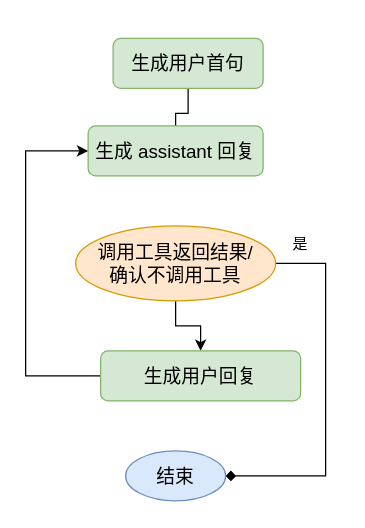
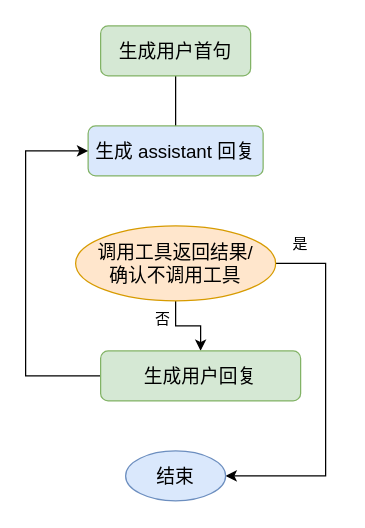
(188, 63) -> (176, 51)
(176, 151) -> (176, 151)
none -> (163, 319)
(236, 476) -> (236, 476)
